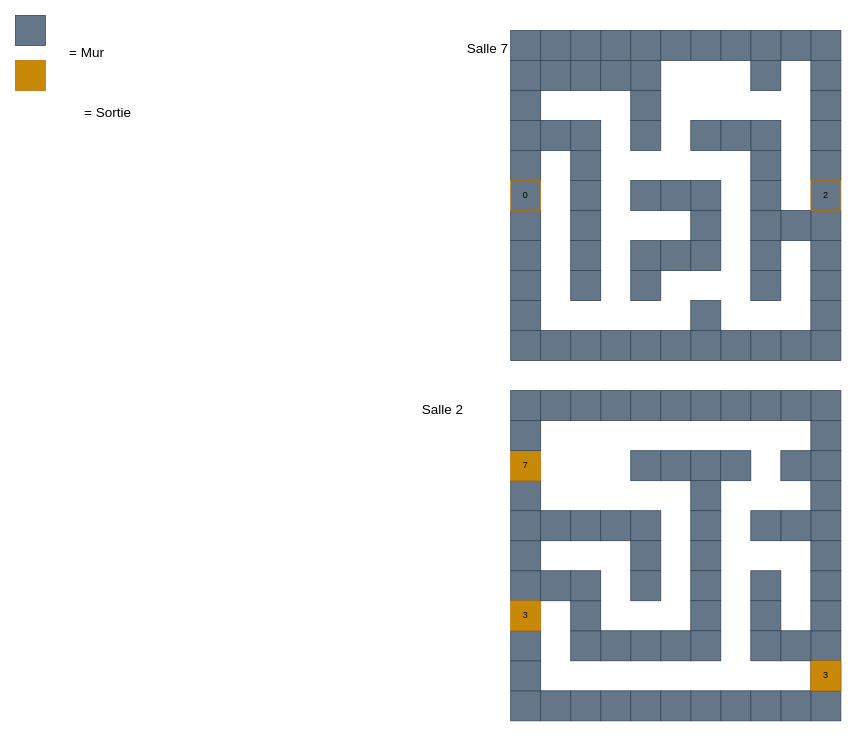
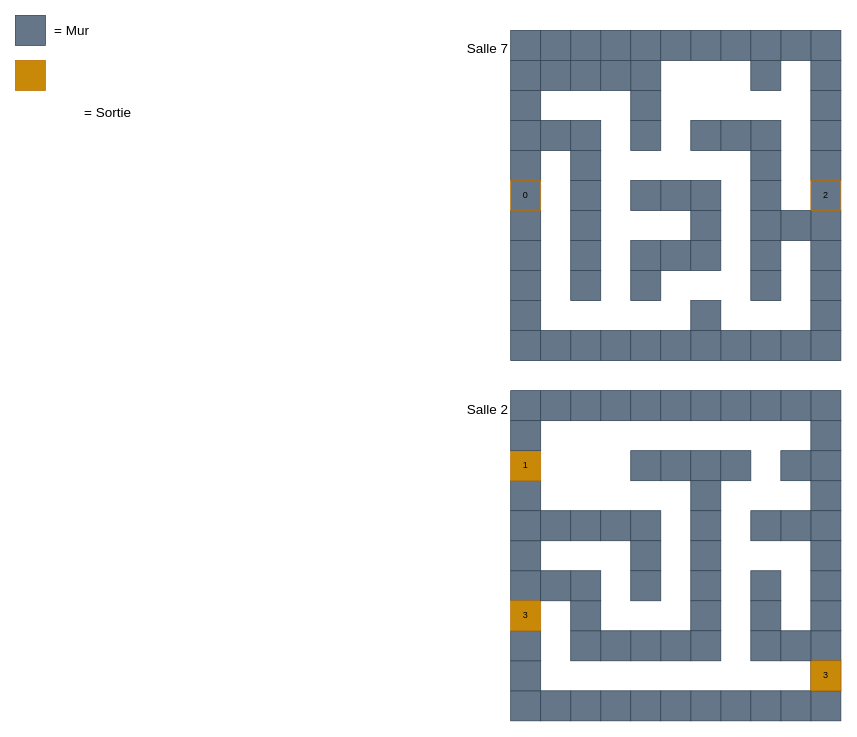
(90, 53) -> (75, 30)
(443, 409) -> (488, 409)
(525, 465) -> (525, 465)
